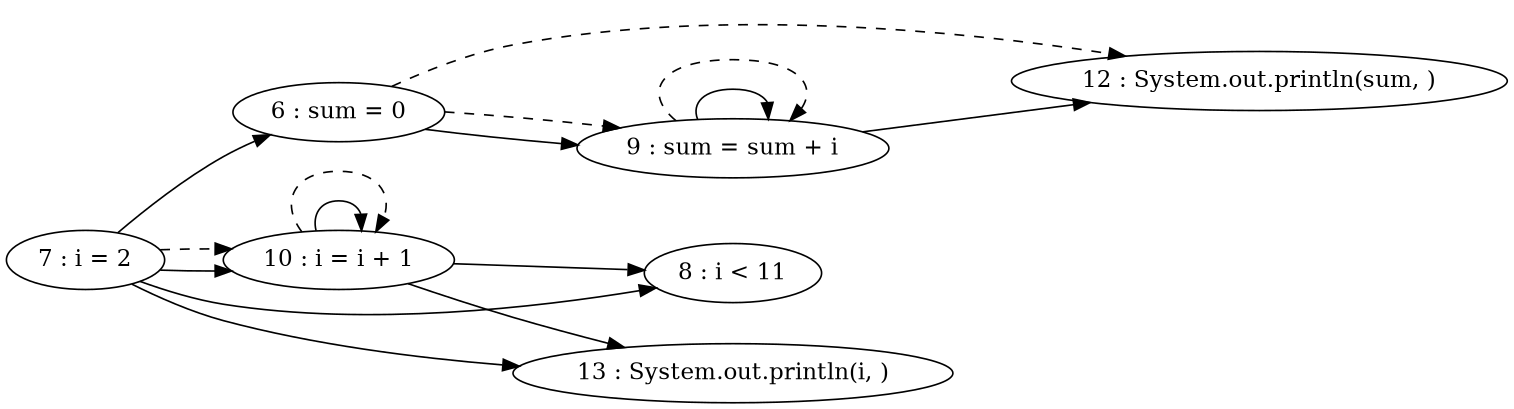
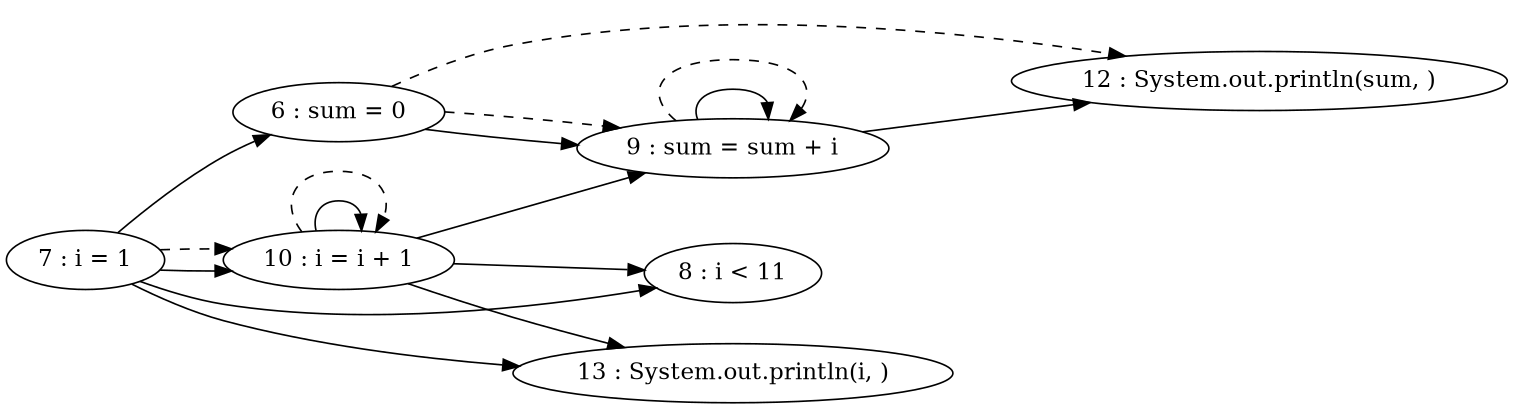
none -> (523, 208)
(86, 260) -> (86, 260)
